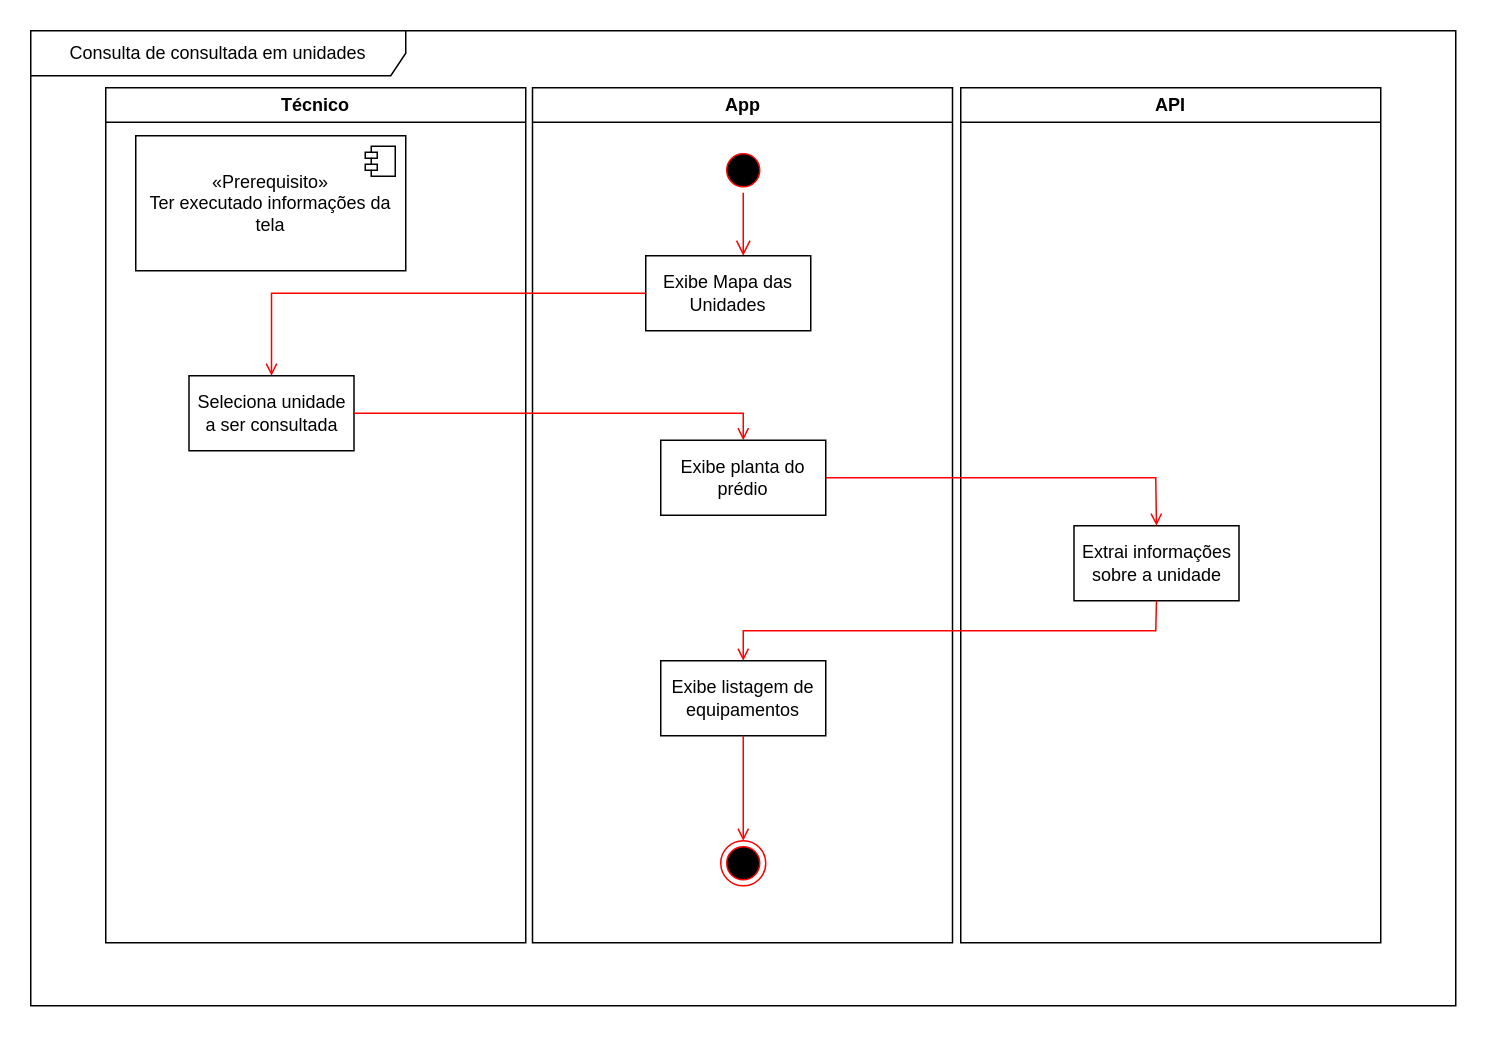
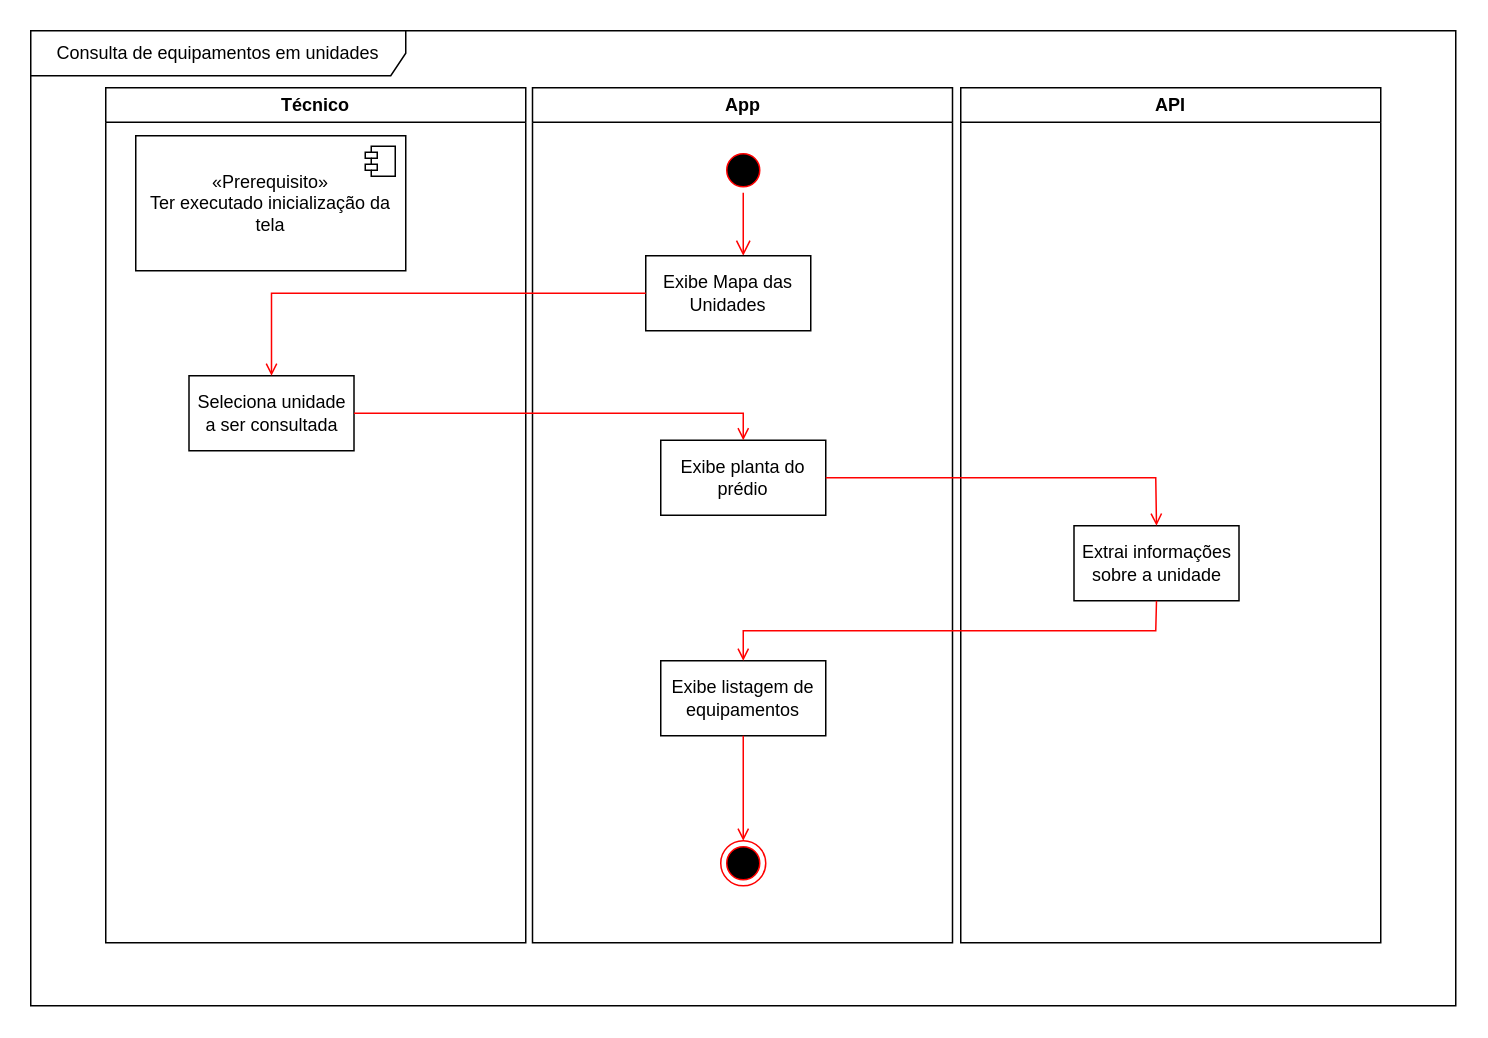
(218, 53) -> (218, 53)
(271, 203) -> (271, 203)
